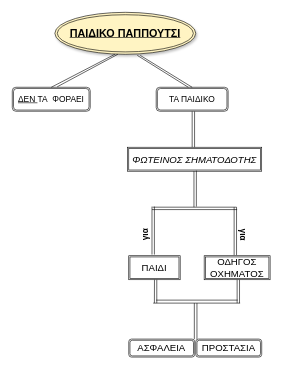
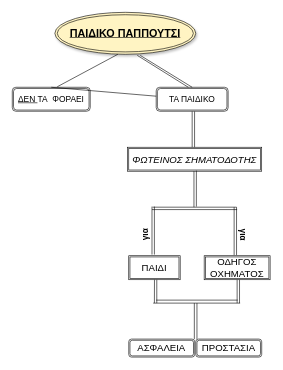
(73, 76) -> (113, 93)
